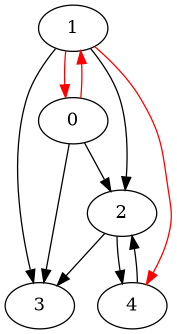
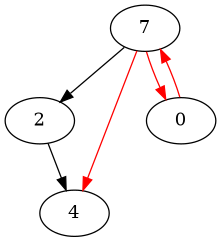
(73, 28) -> (145, 28)
(95, 161) -> none
(136, 266) -> none
(40, 306) -> none
